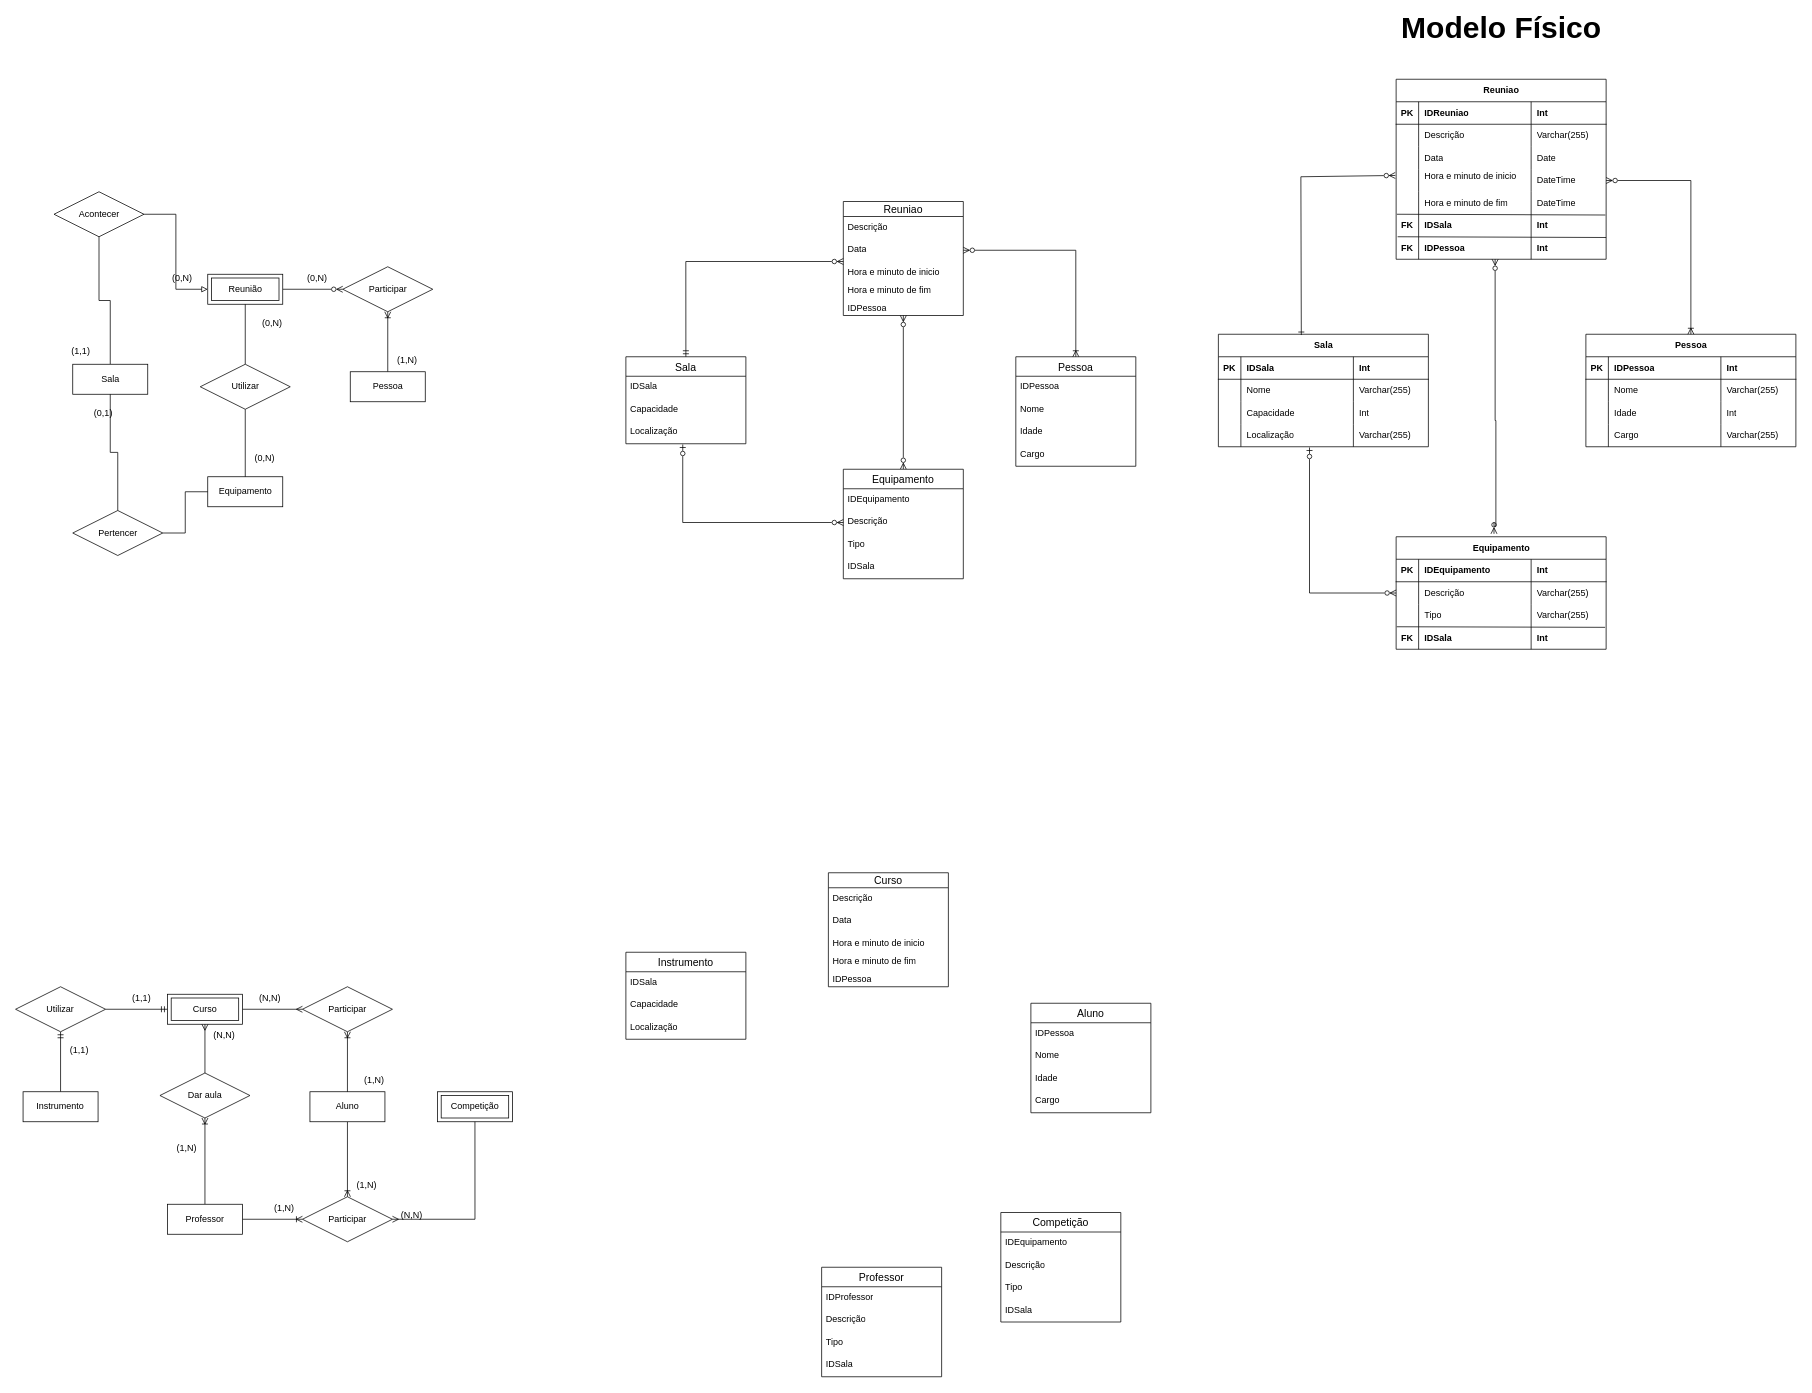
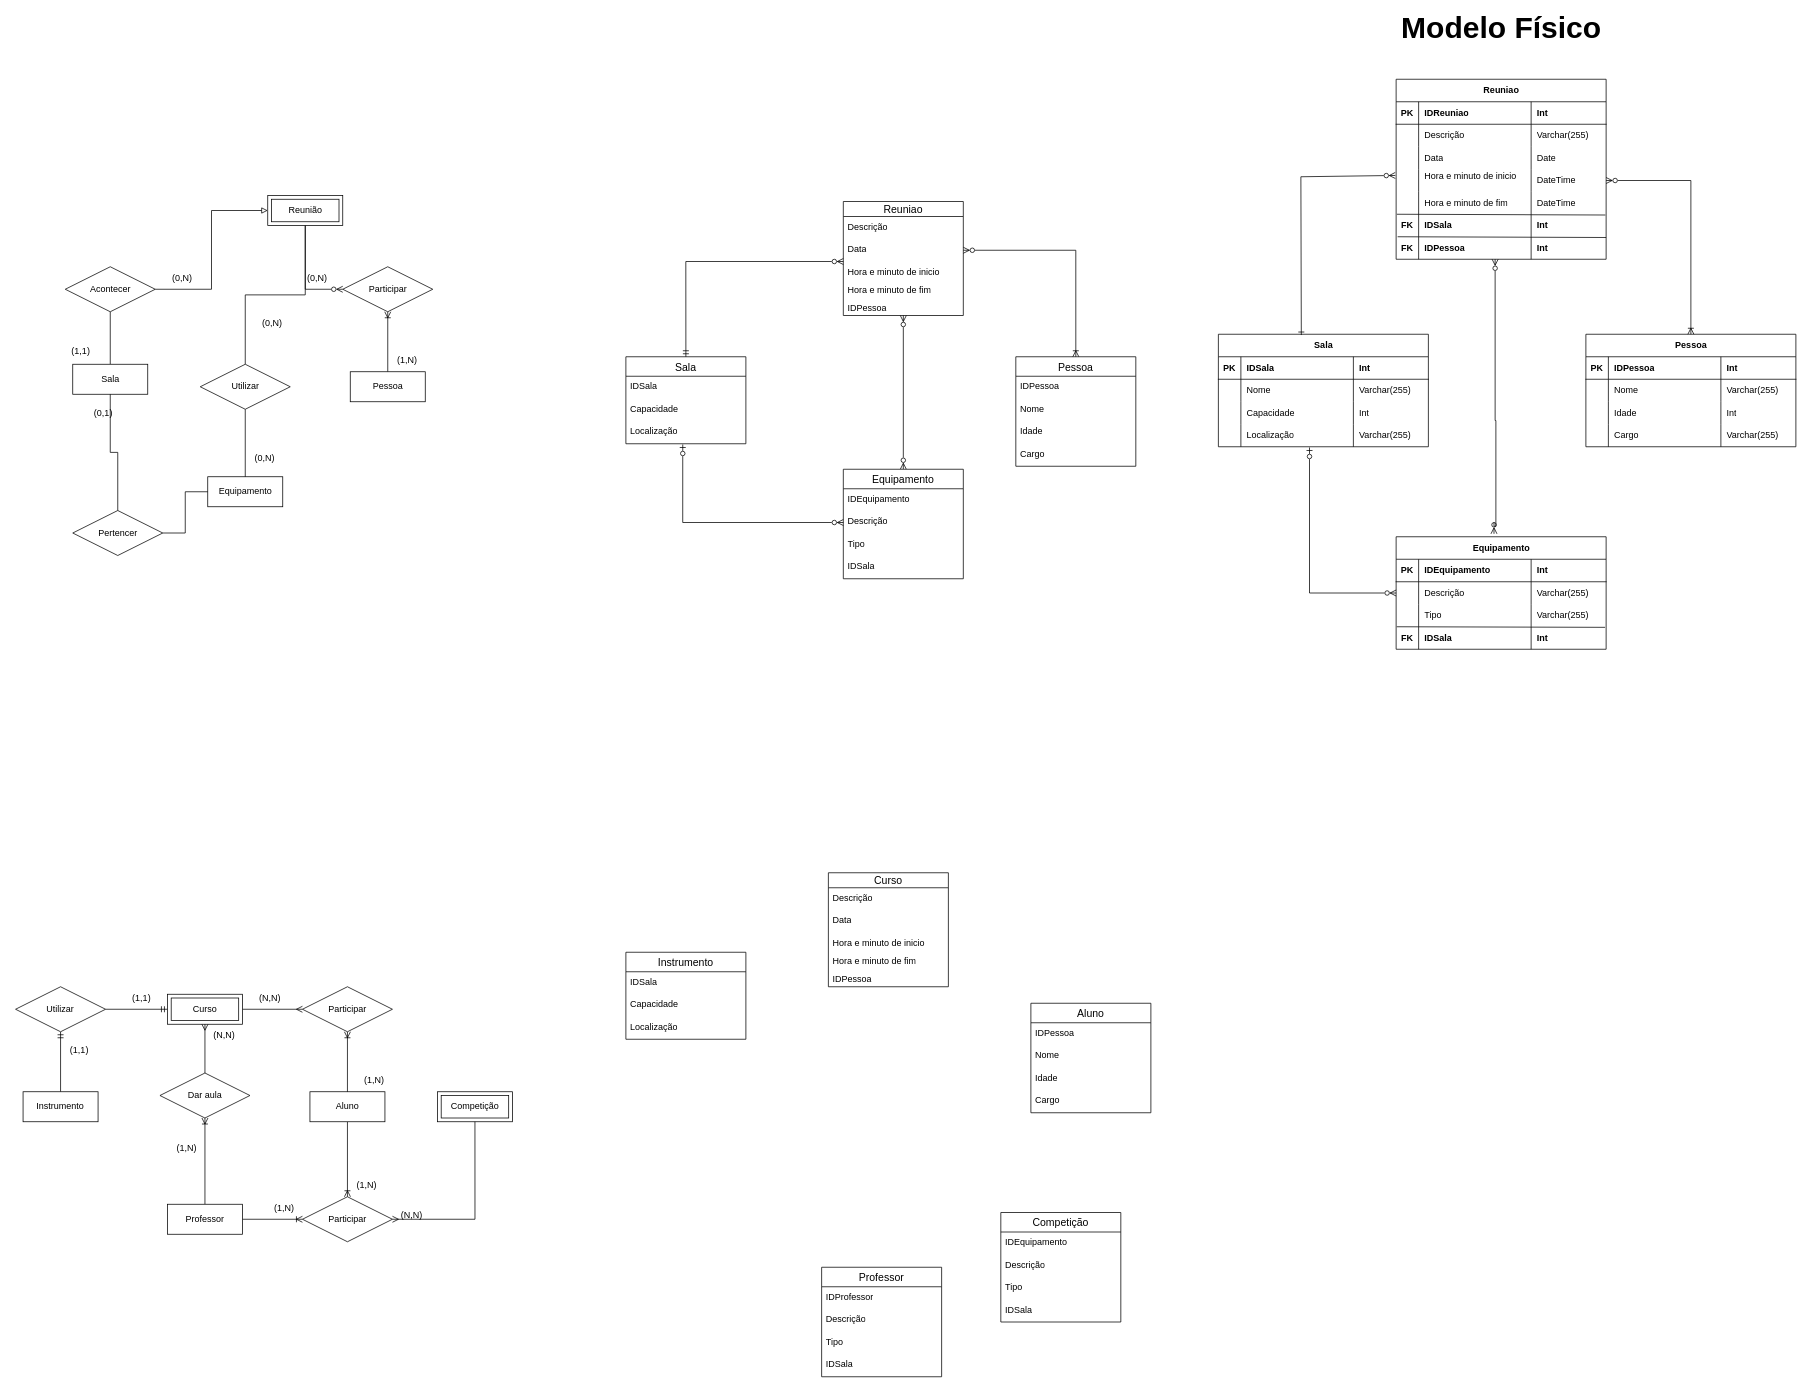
(99, 214) -> (110, 289)
(245, 289) -> (305, 210)
